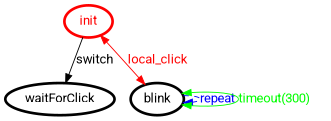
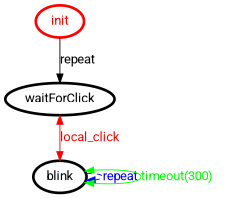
(95, 60) -> (78, 60)
(123, 60) -> (60, 138)
